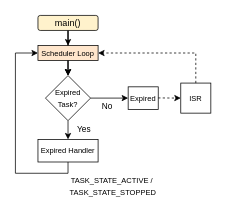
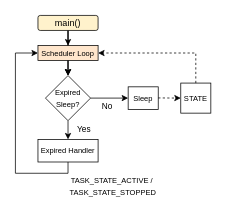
(68, 98) -> (68, 98)
(143, 98) -> (143, 98)
(195, 98) -> (195, 98)
